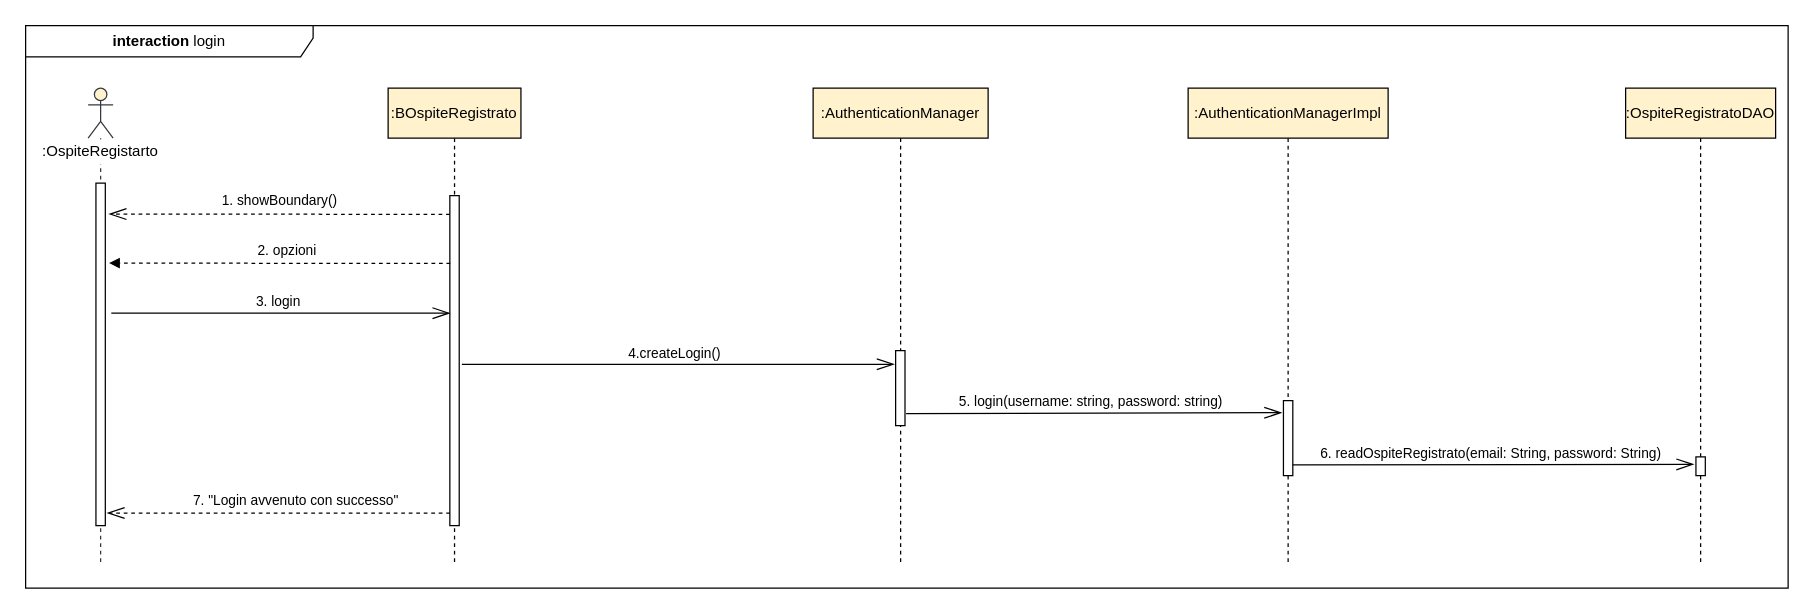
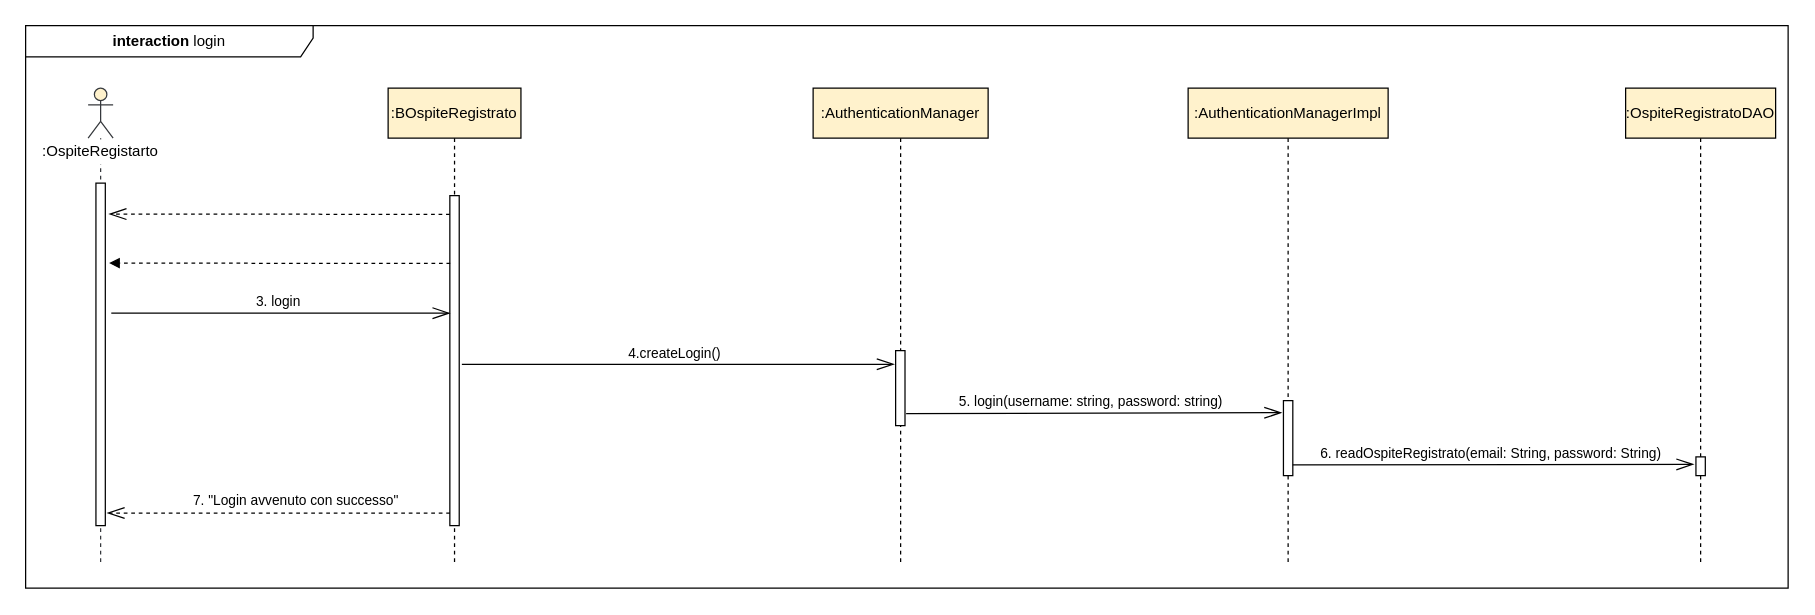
(279, 201) -> none
(287, 251) -> none
